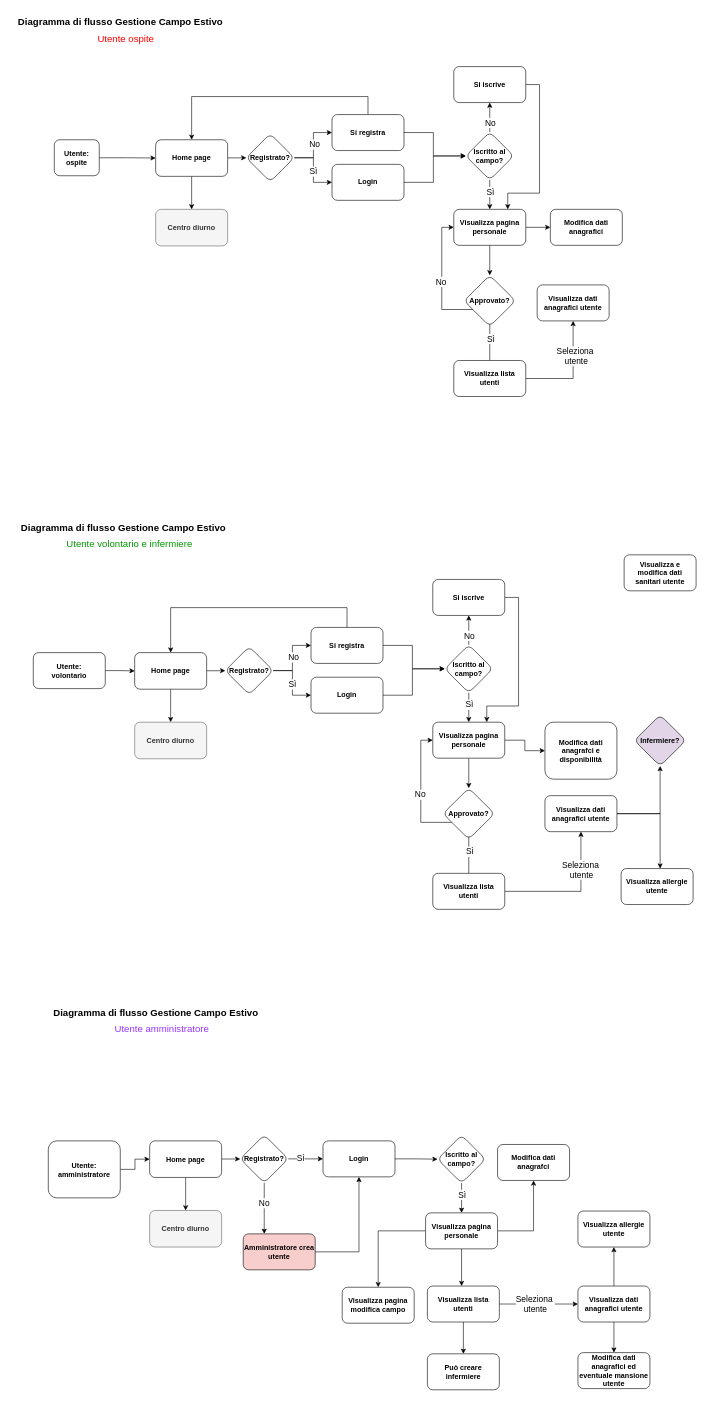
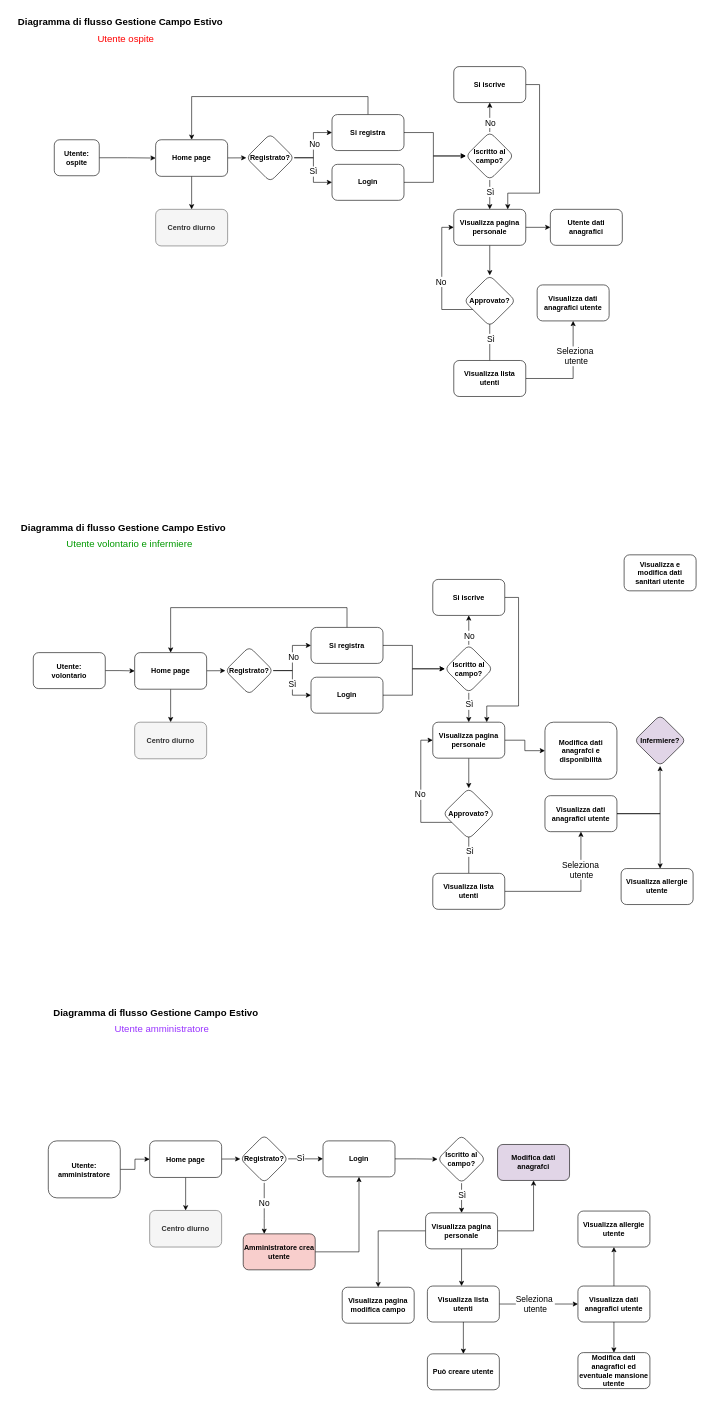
(587, 227) -> (587, 227)
(534, 1163) -> (534, 1163)
(464, 1372) -> (464, 1372)
